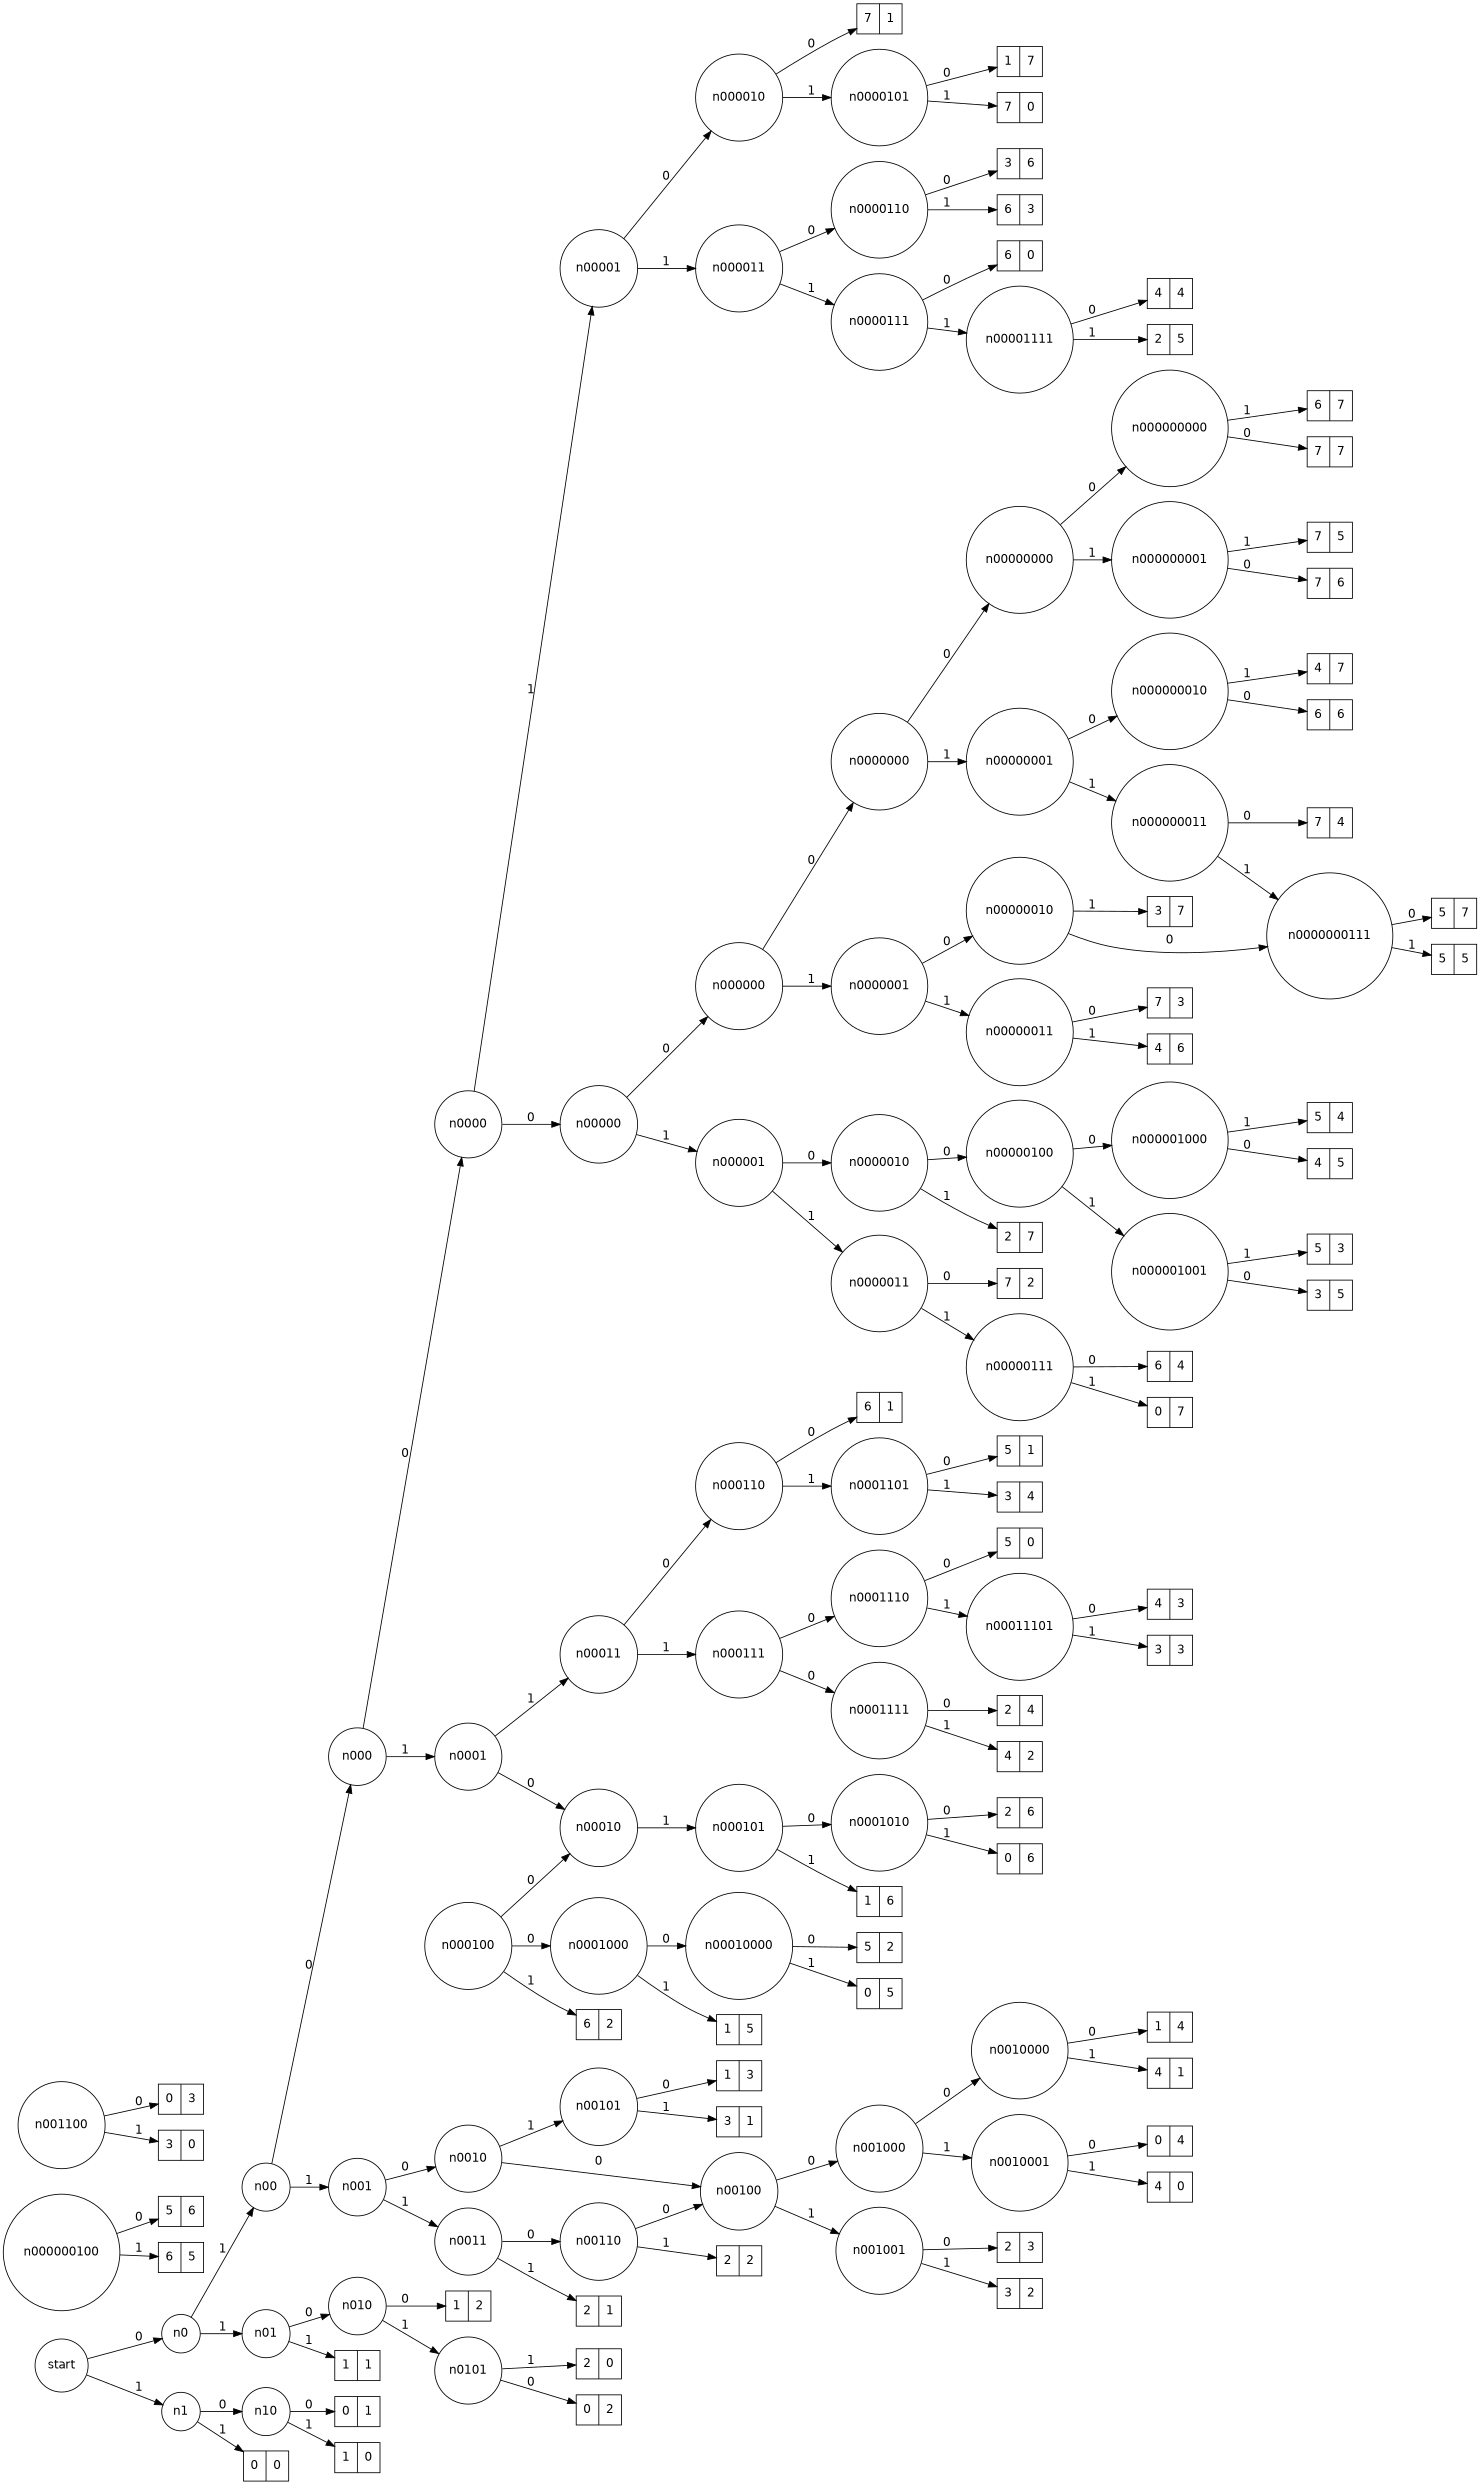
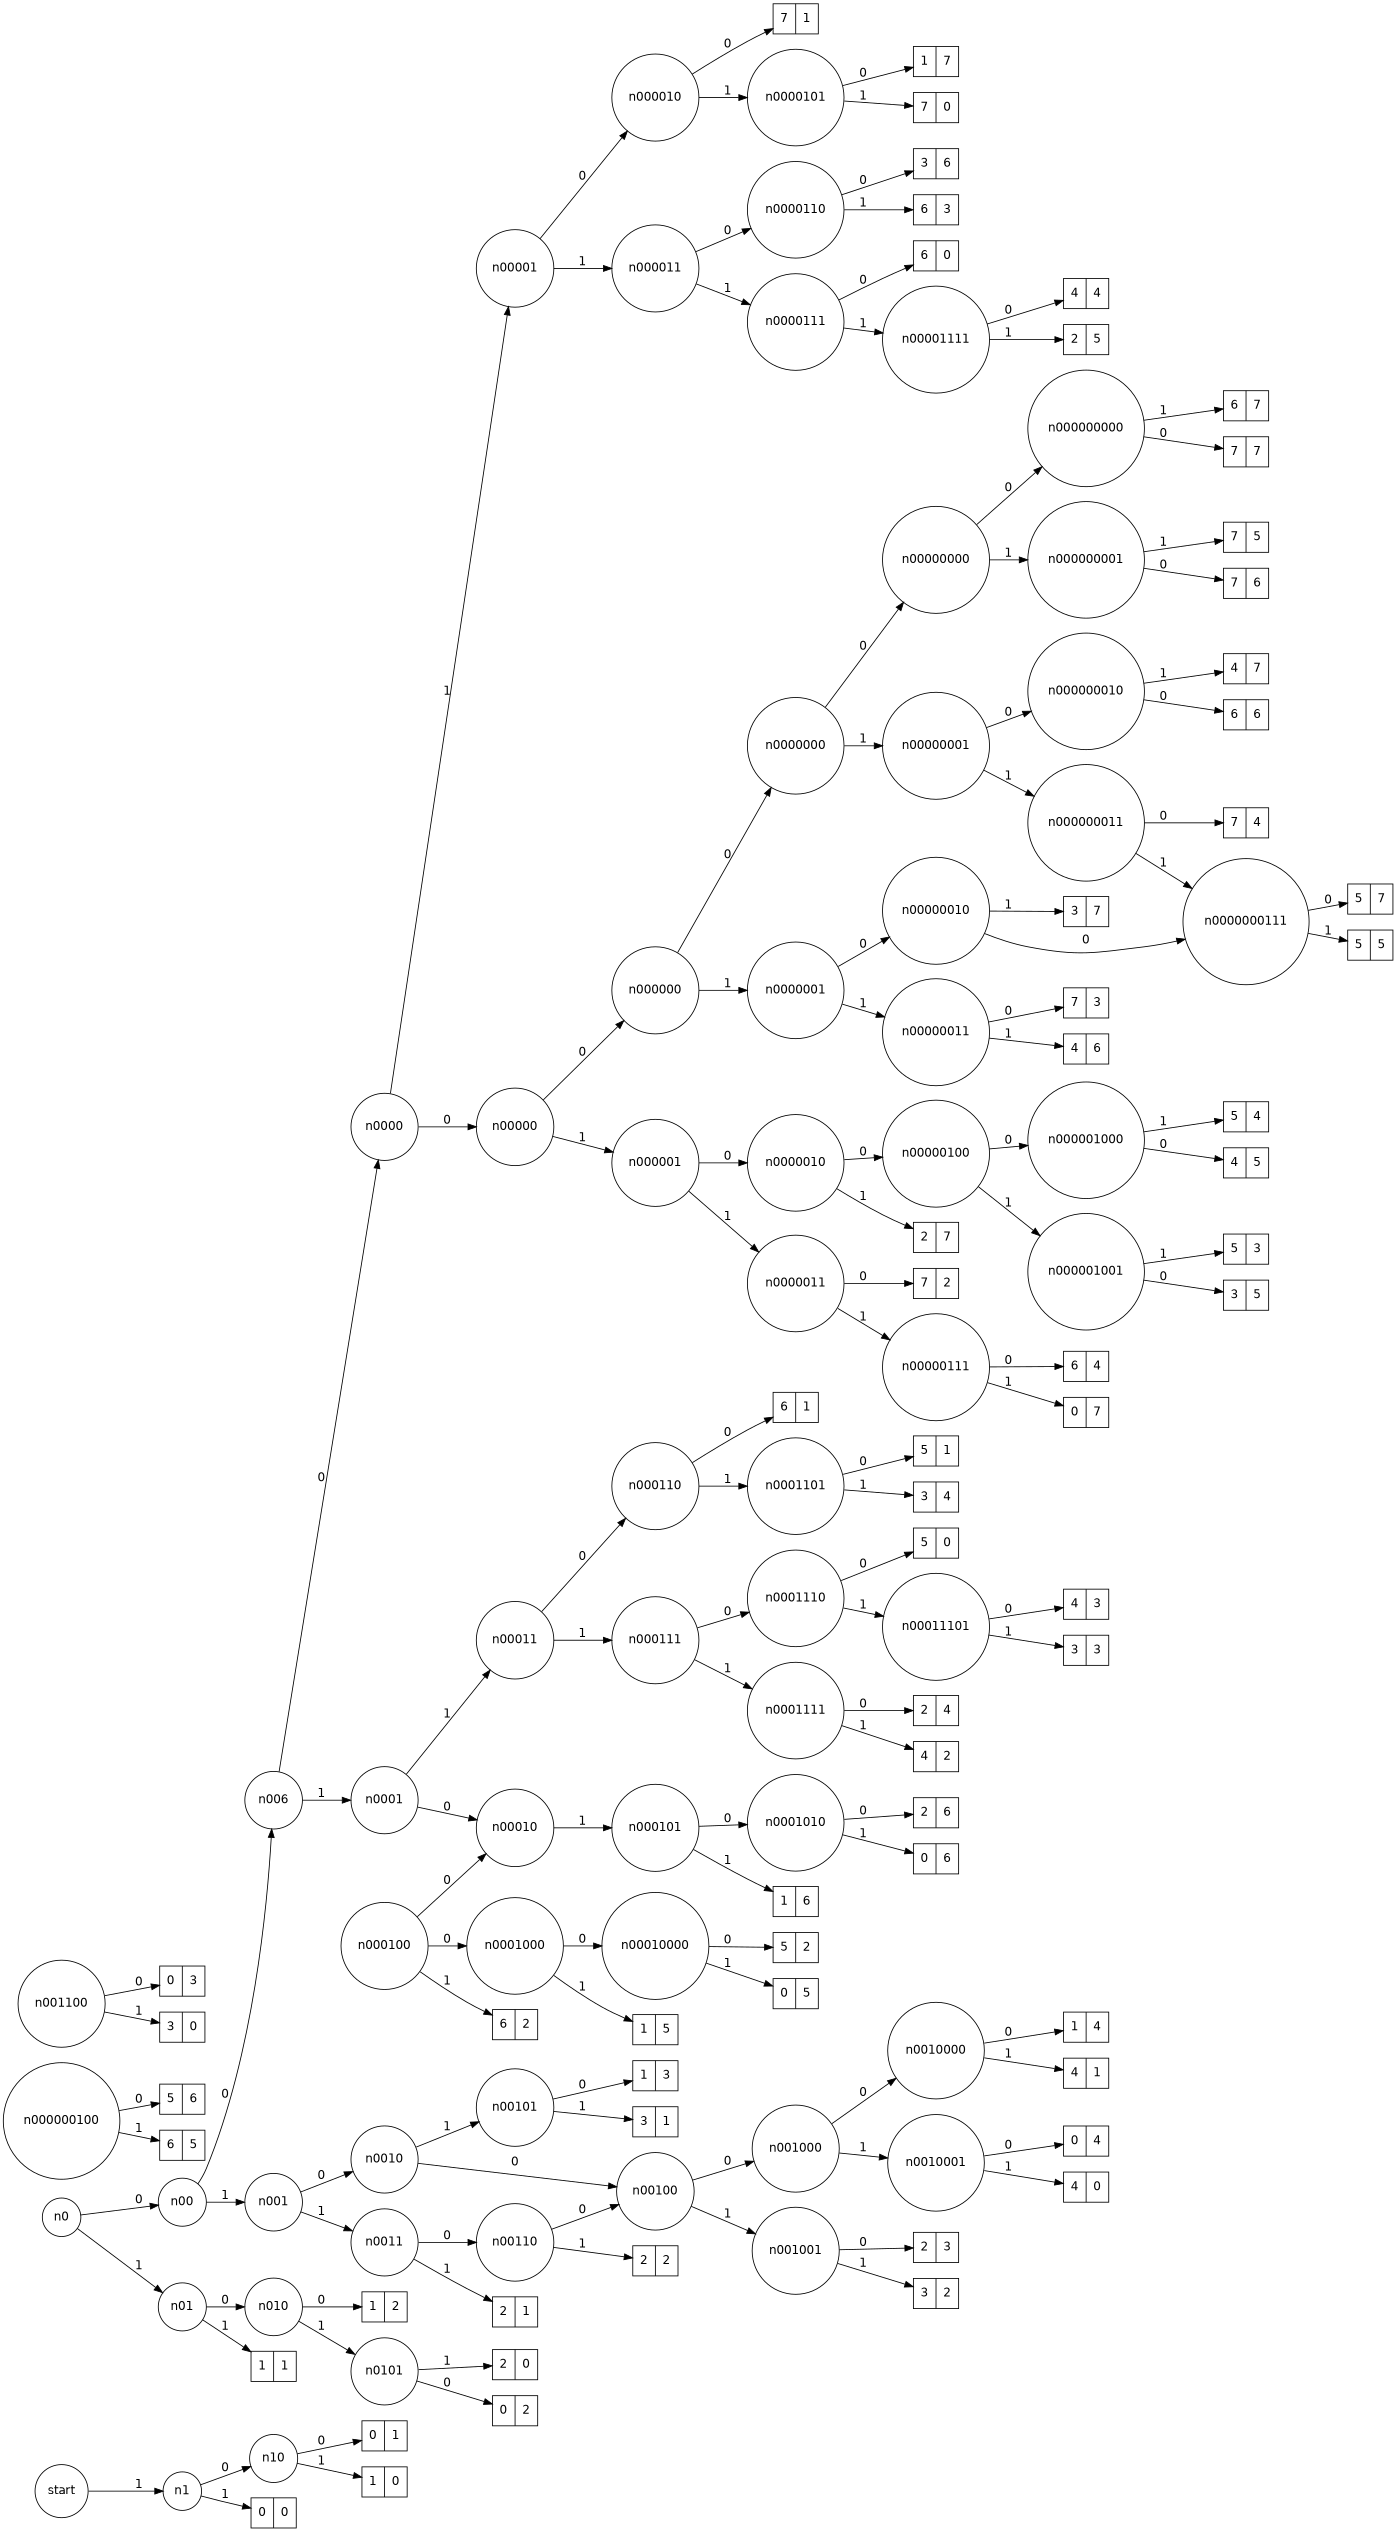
(812, 1677) -> (728, 1669)
(357, 1757) -> (274, 1800)
(223, 2250) -> (139, 2200)
(121, 2350) -> none
